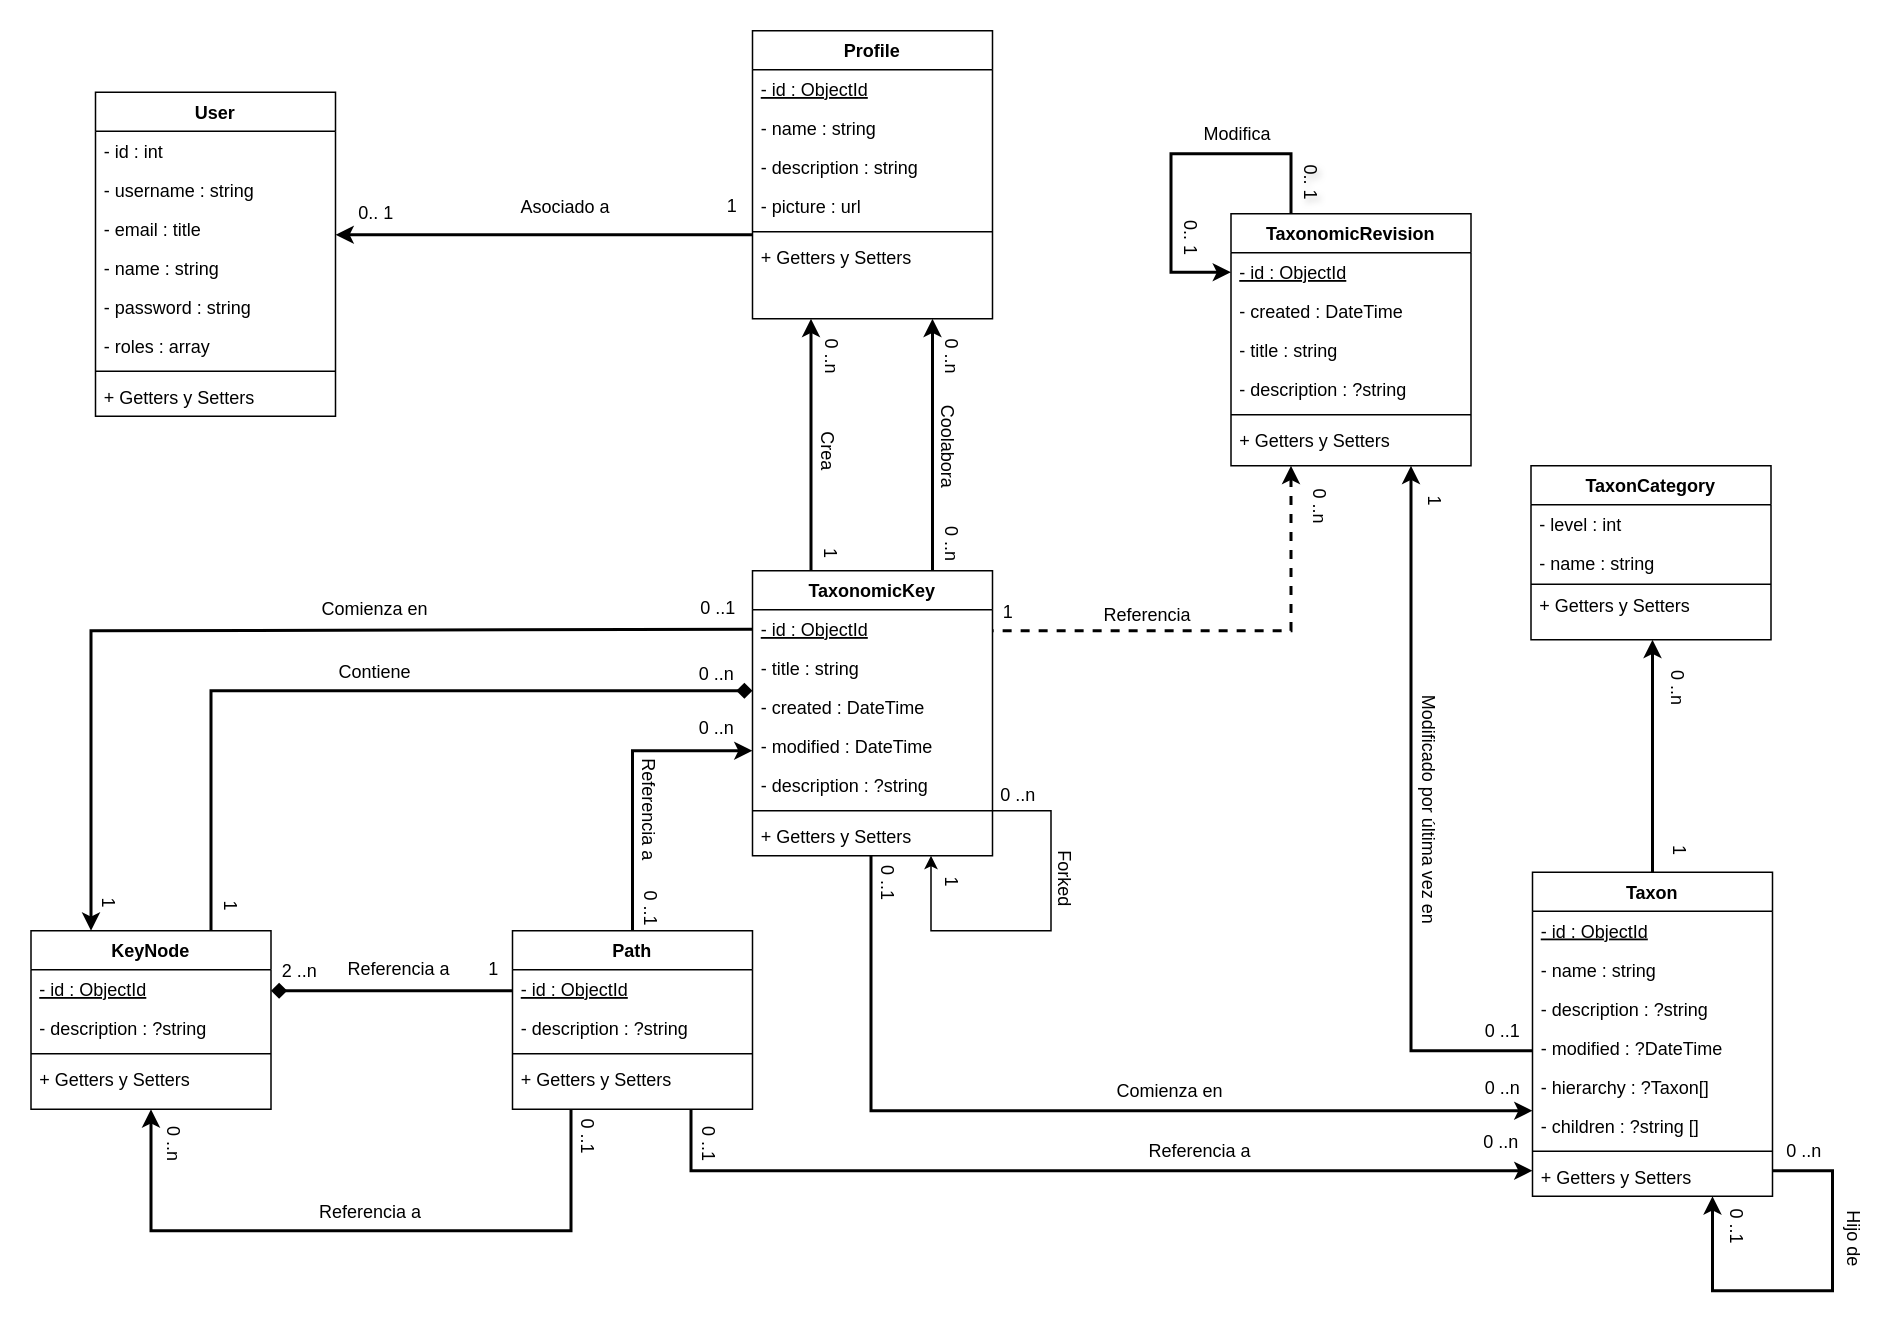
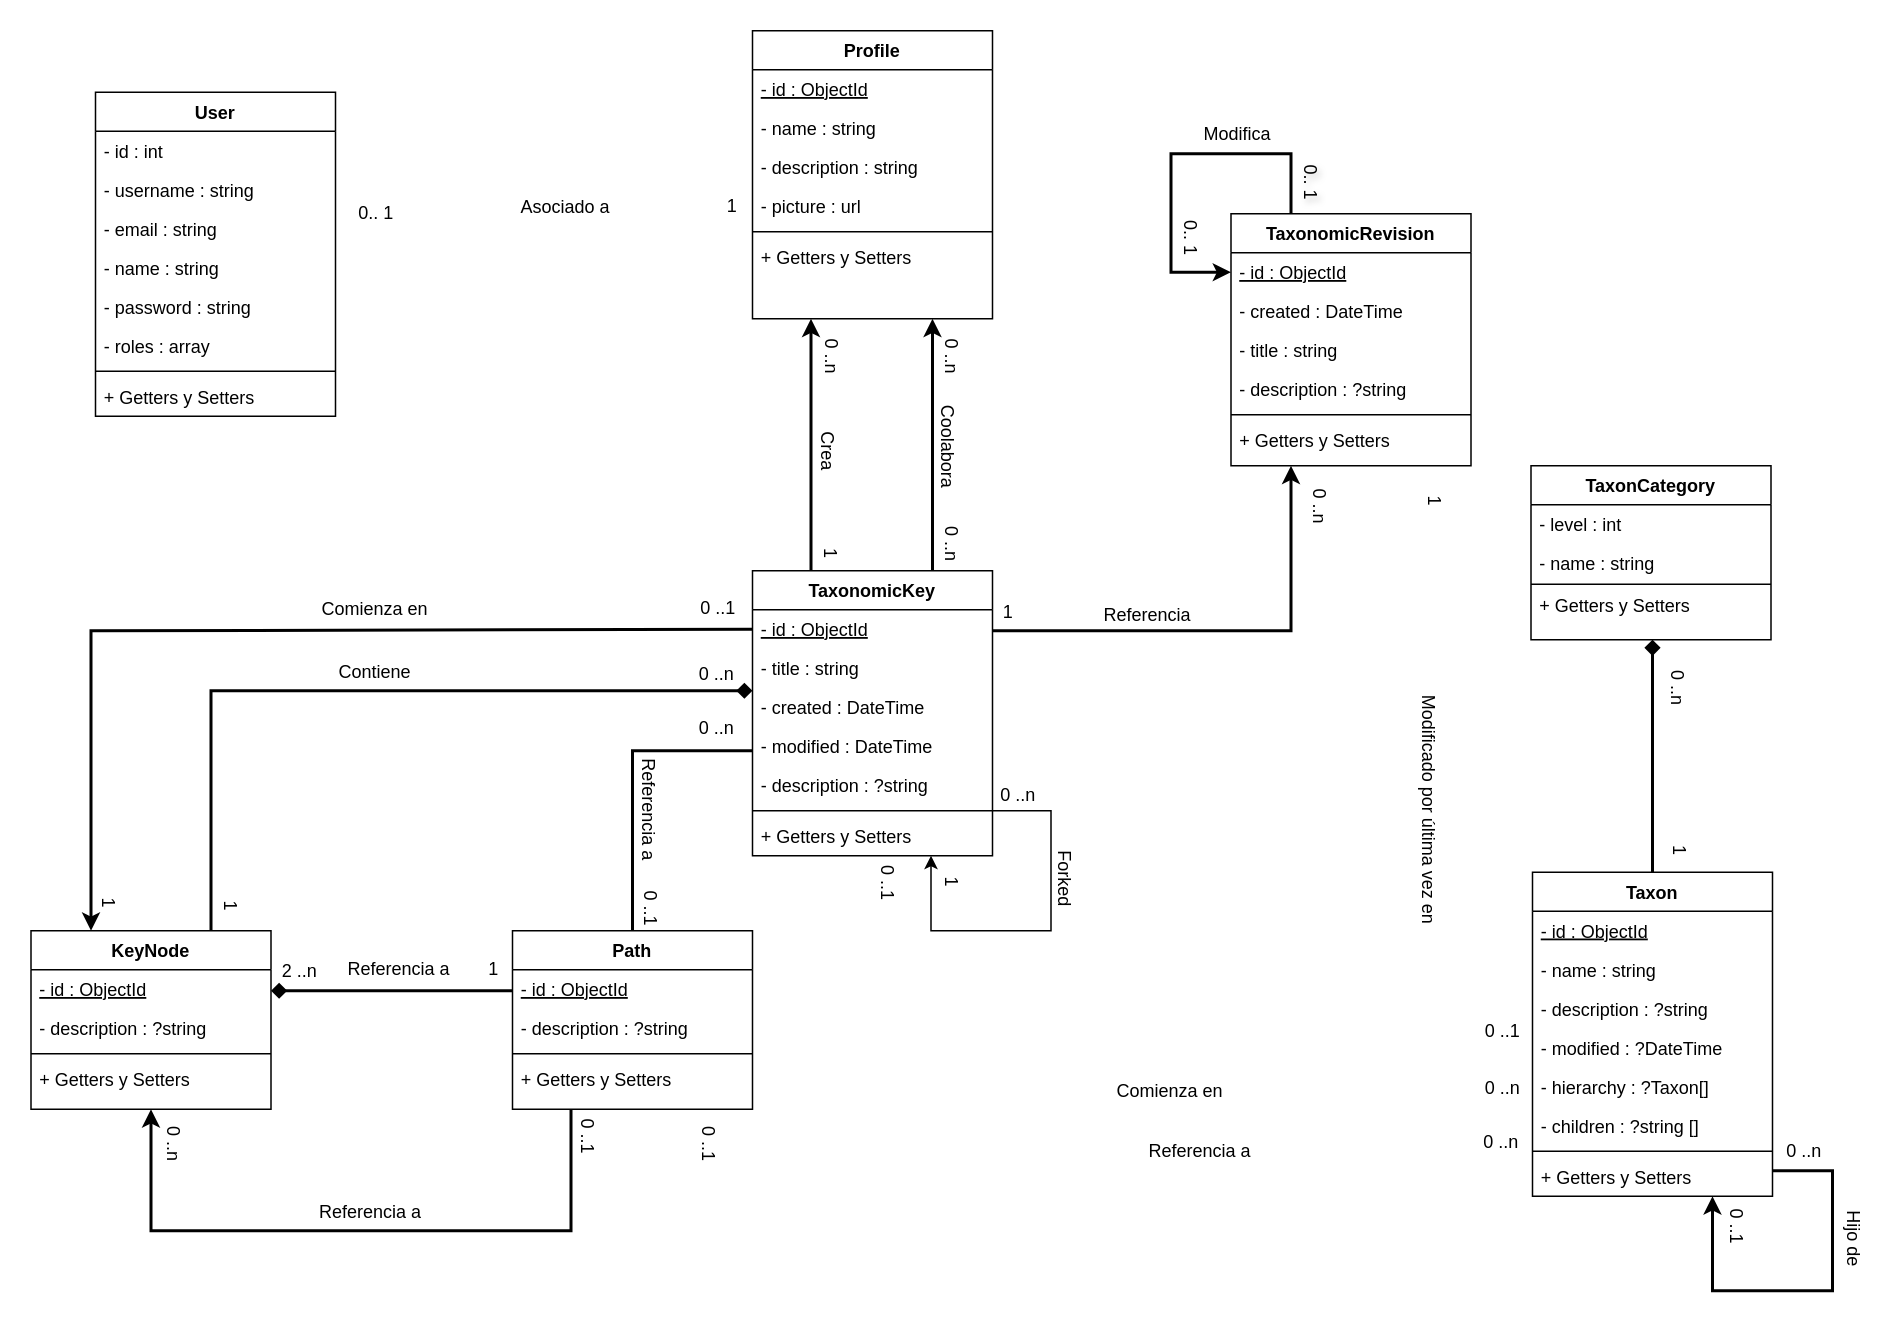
(160, 230) -> (168, 230)
(549, 235) -> none
(1216, 631) -> (1216, 631)
(1652, 654) -> (1652, 655)
(737, 751) -> (742, 751)
(1411, 823) -> none
(1069, 1111) -> none
(1076, 1171) -> none
